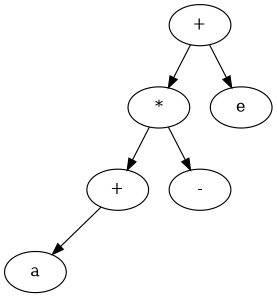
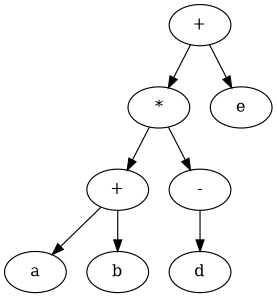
none -> (118, 272)
none -> (200, 272)
